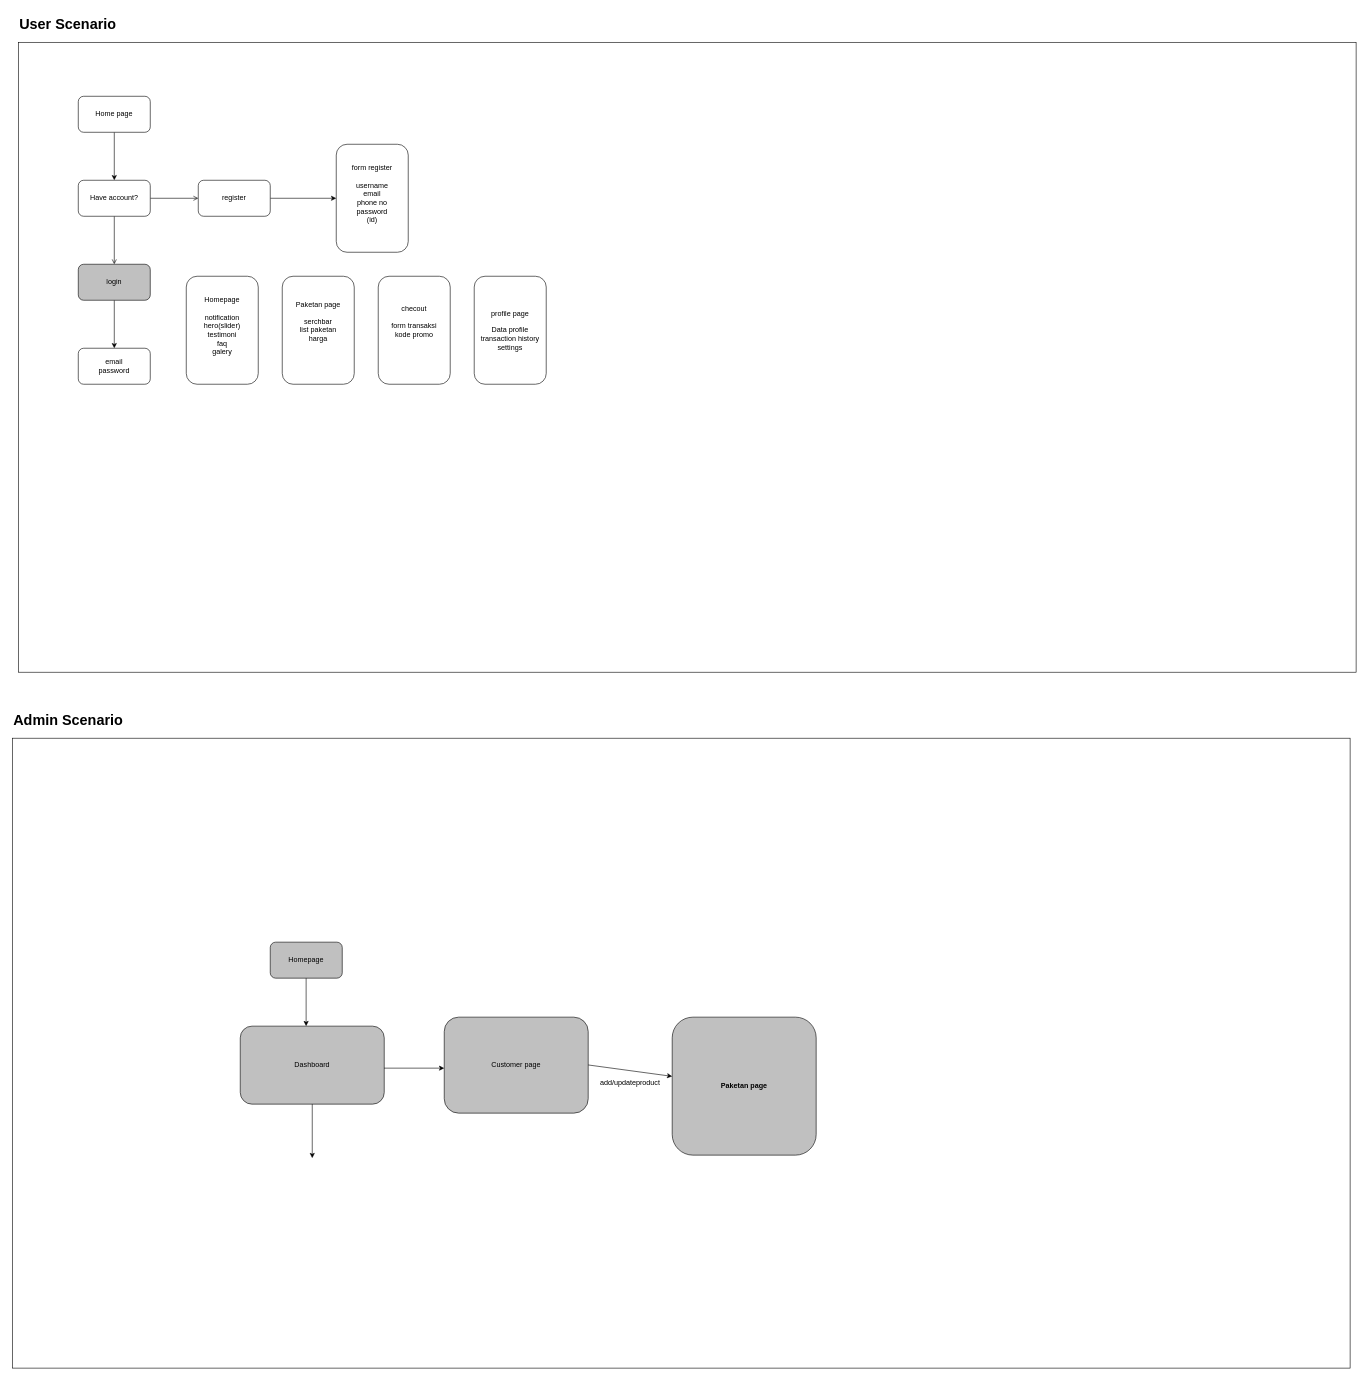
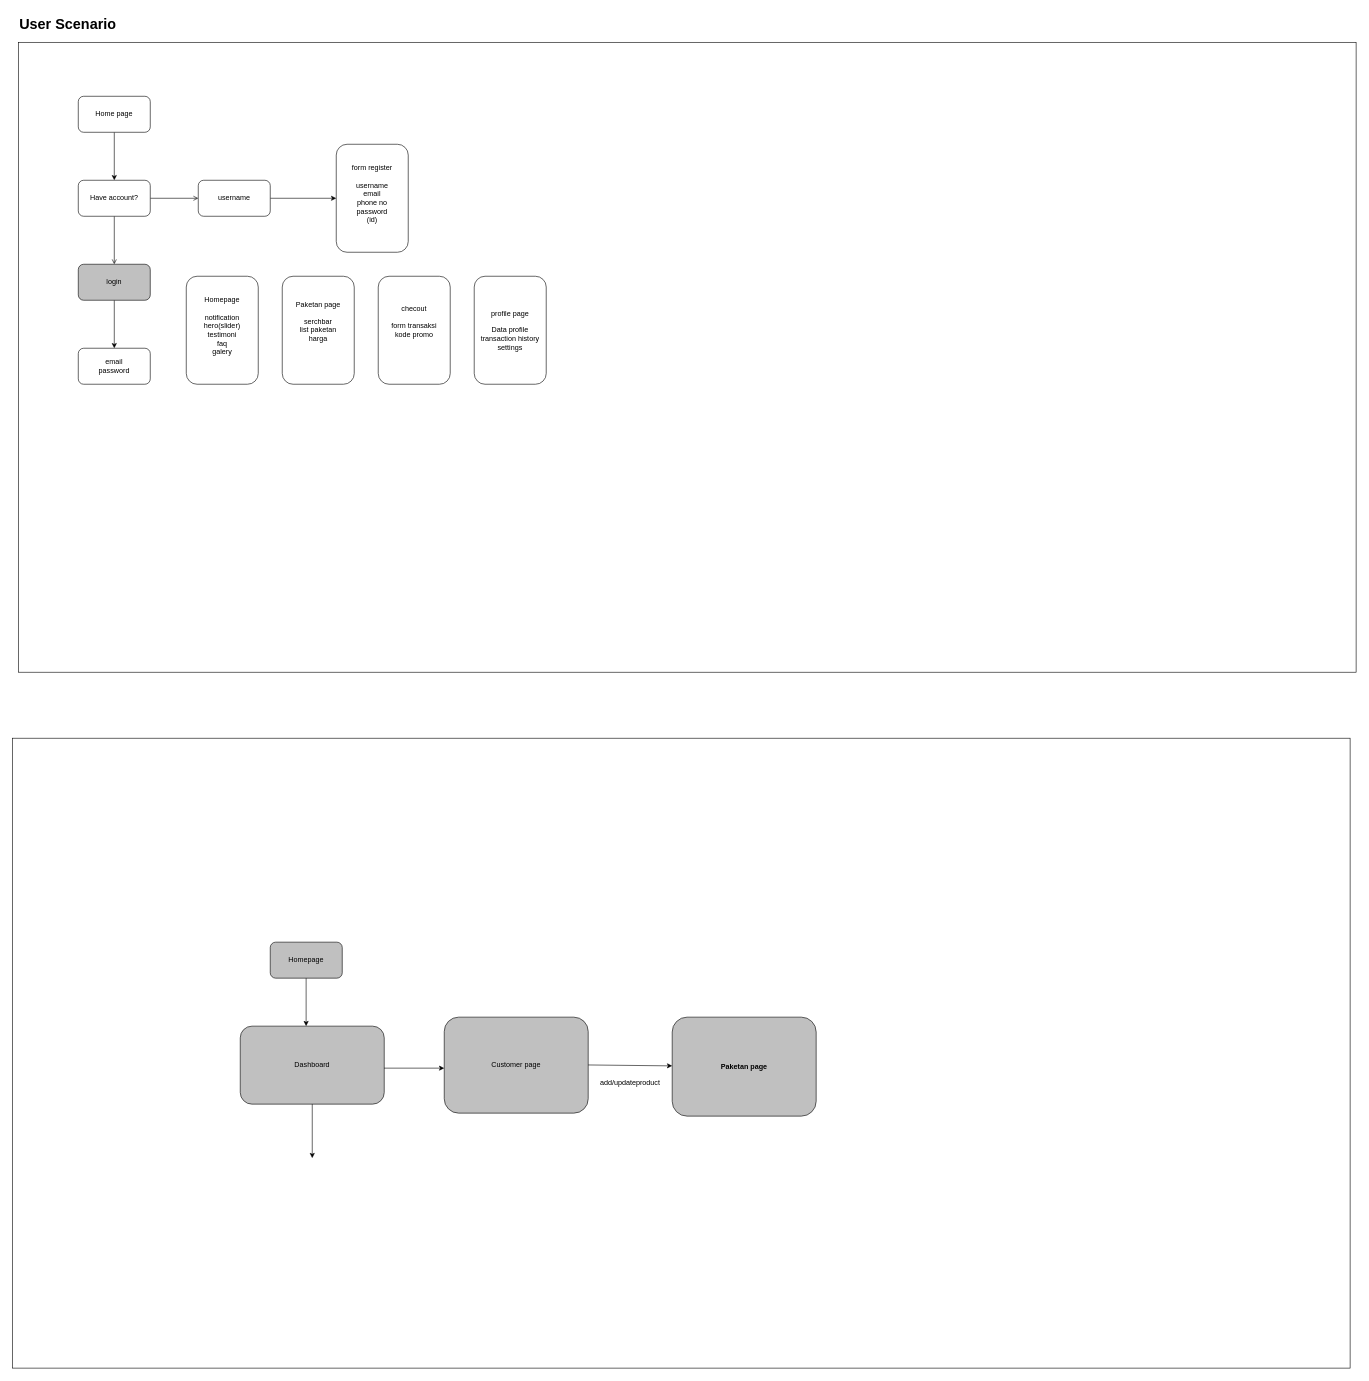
(234, 198) -> (234, 198)
(81, 720) -> none
(744, 1086) -> (744, 1067)
